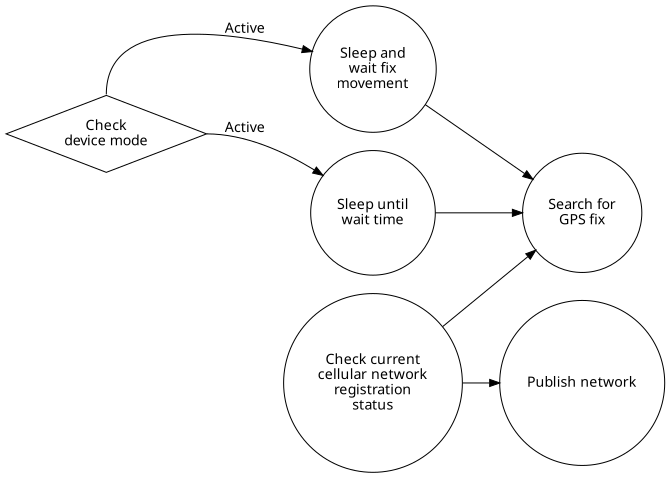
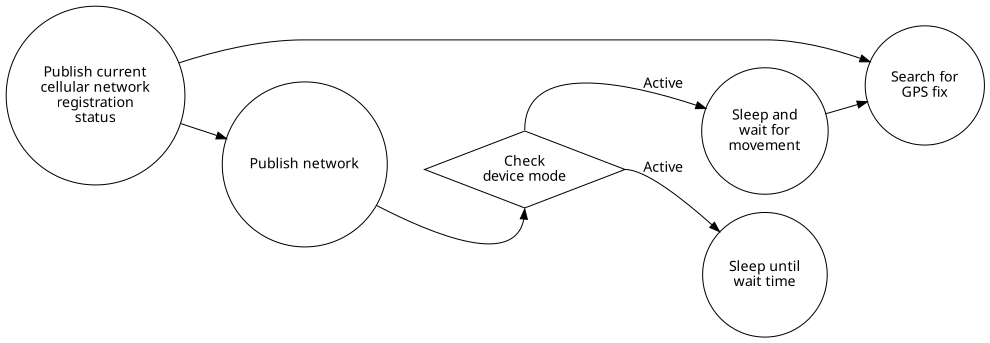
(373, 69) -> (765, 131)
(474, 213) -> none
none -> (453, 238)
(373, 383) -> (96, 96)
